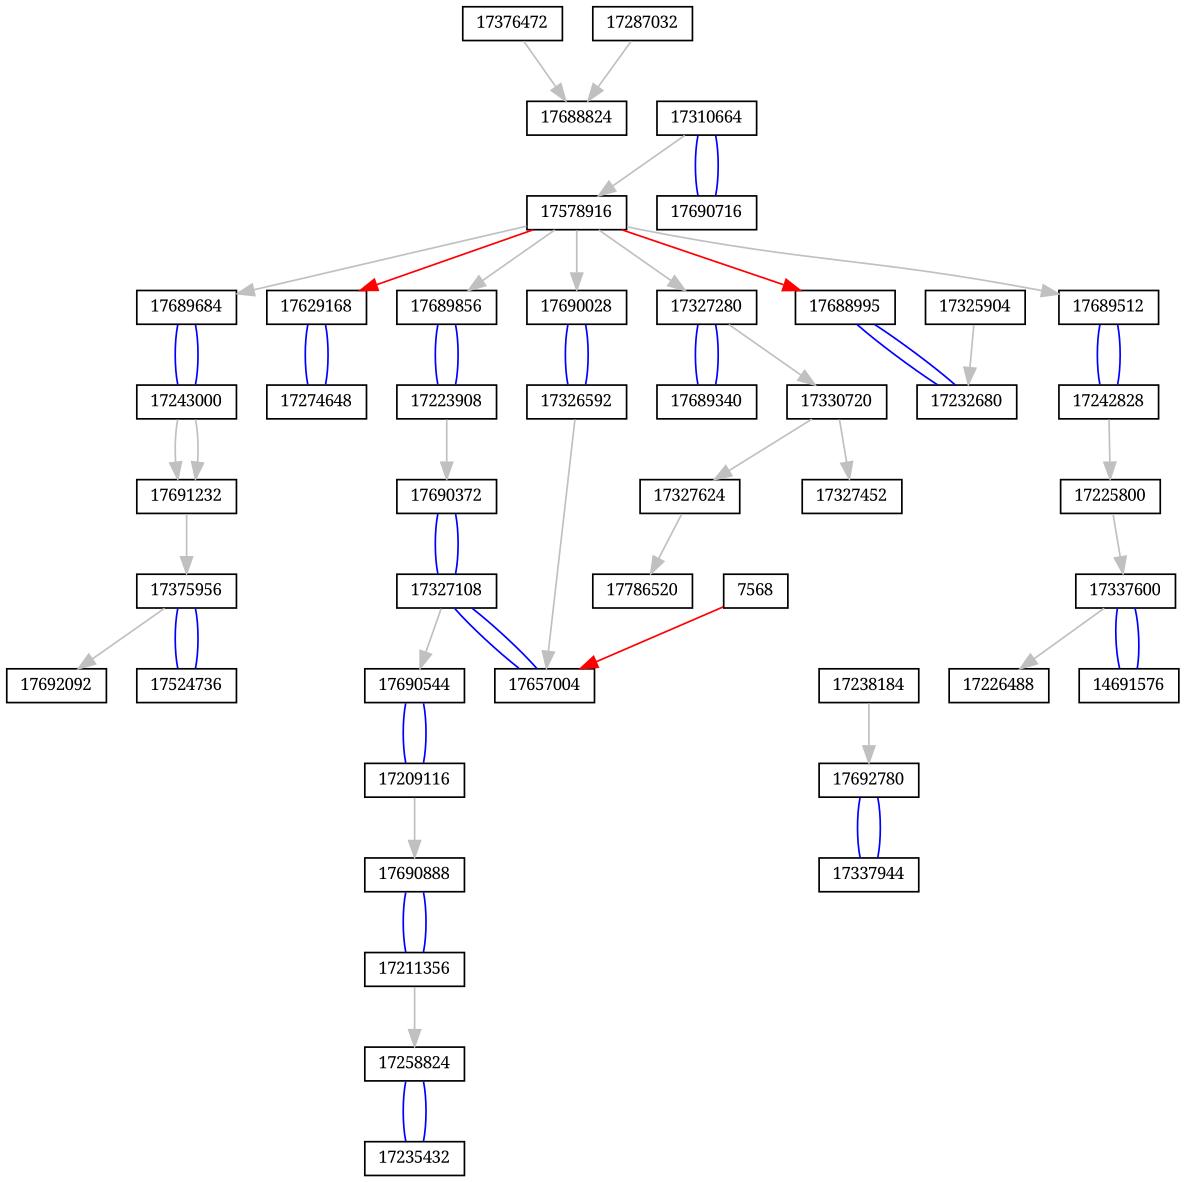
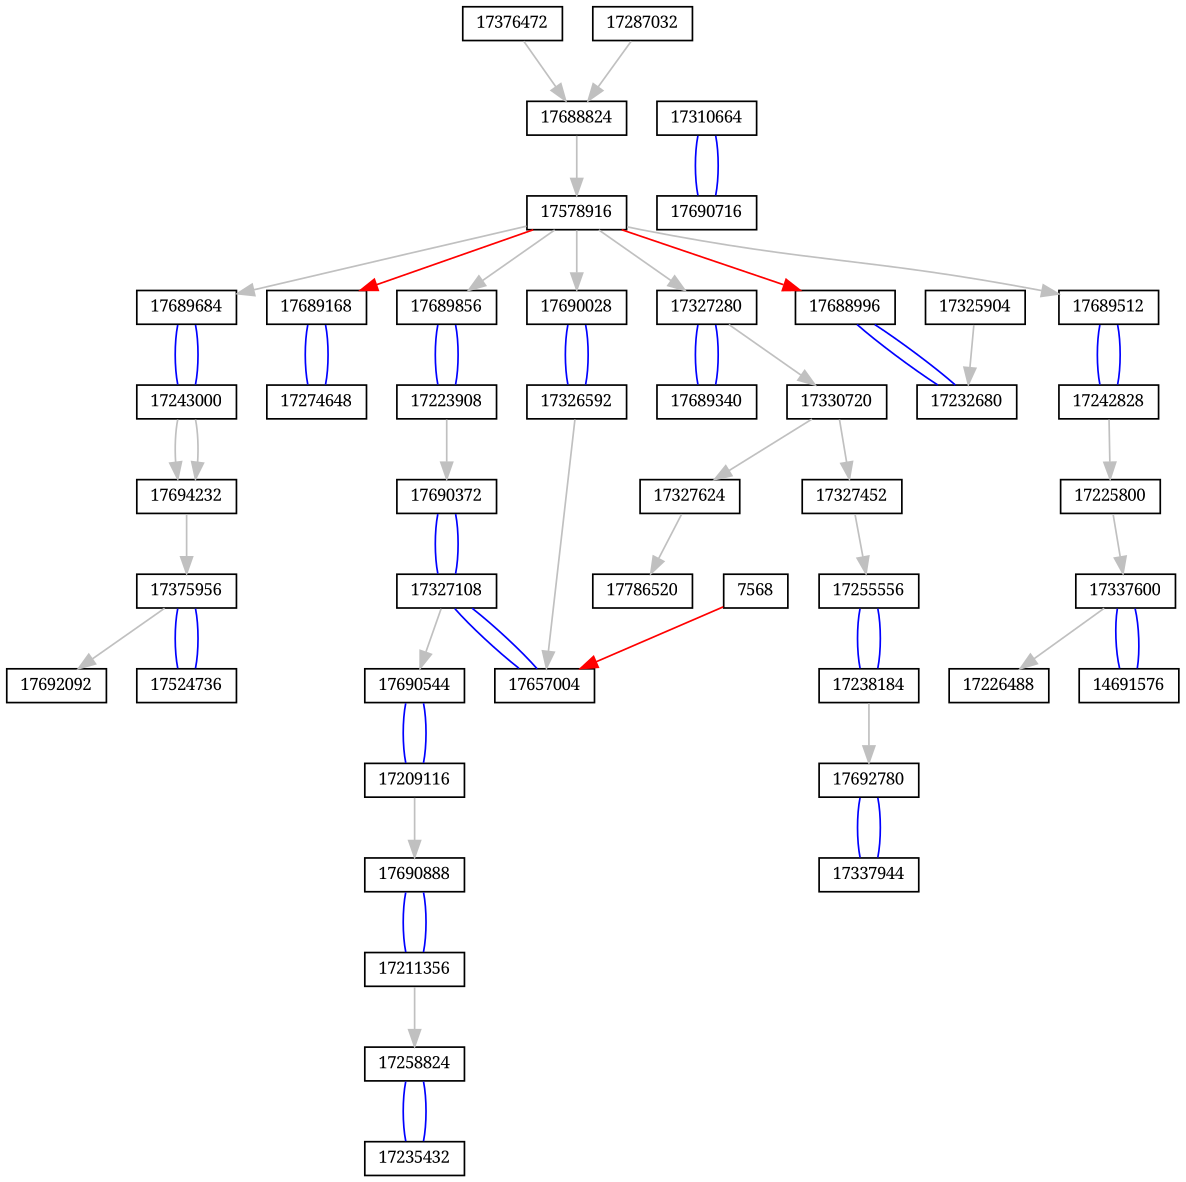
(649, 161) -> (577, 157)
(317, 307) -> (317, 307)
(845, 307) -> (845, 307)
(187, 497) -> (187, 497)
none -> (869, 591)
